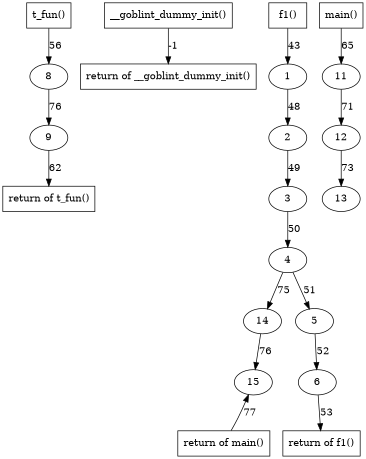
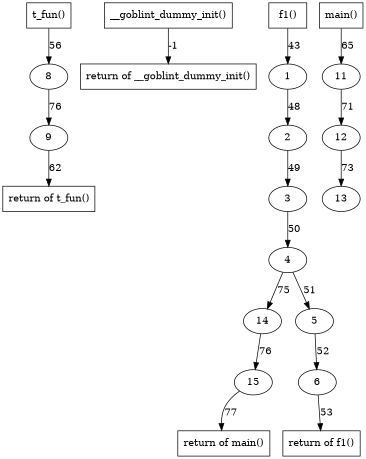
(239, 416) -> (226, 405)
